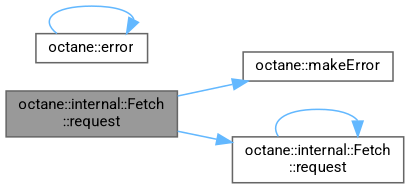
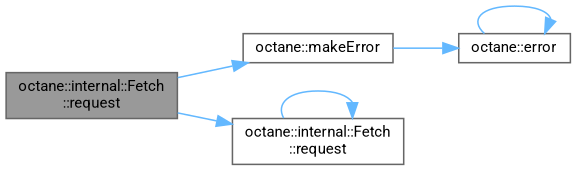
none -> (418, 48)
